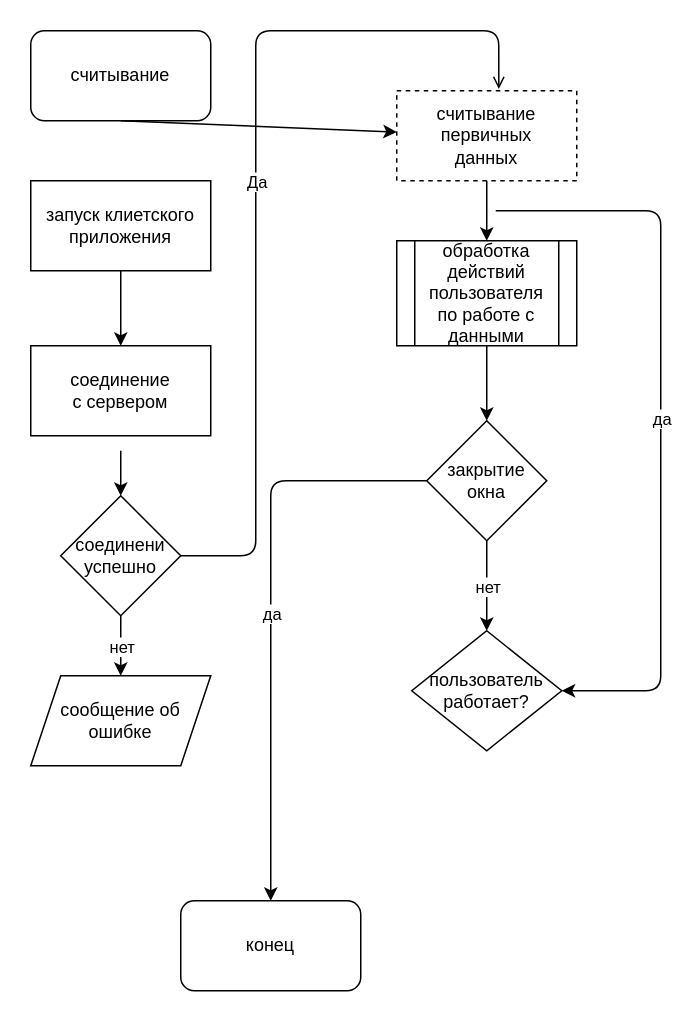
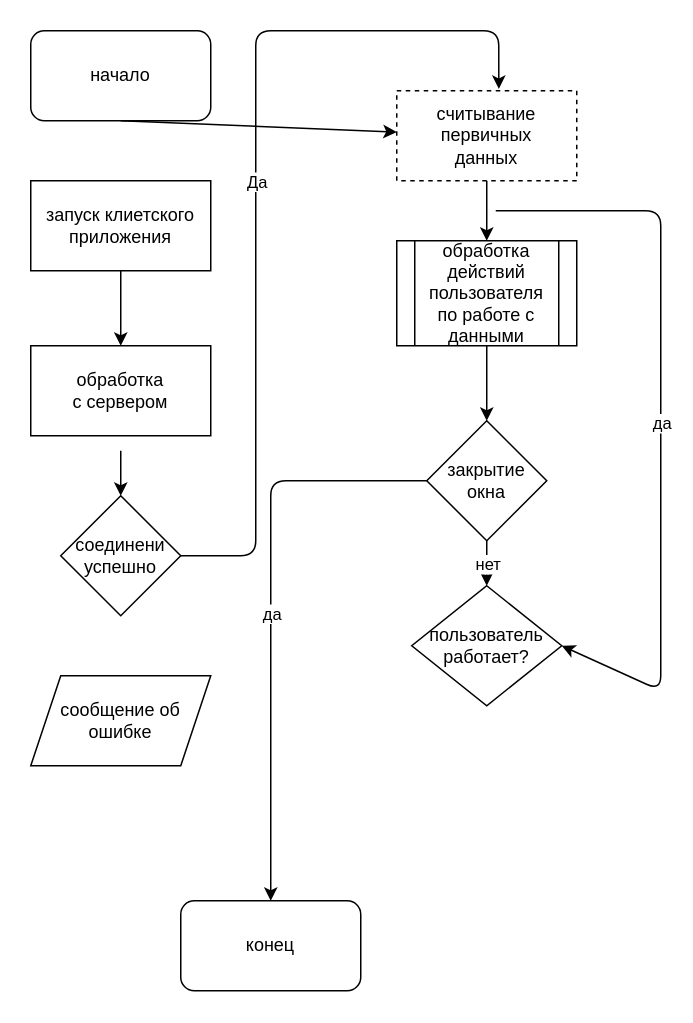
(121, 76) -> (121, 76)
(499, 79) -> (499, 77)
(121, 391) -> (121, 391)
(121, 642) -> none
(487, 691) -> (487, 646)
